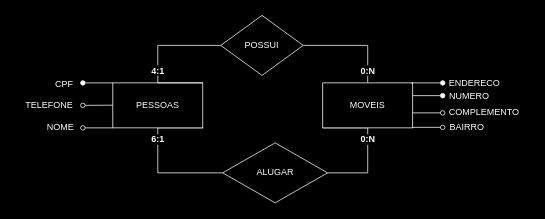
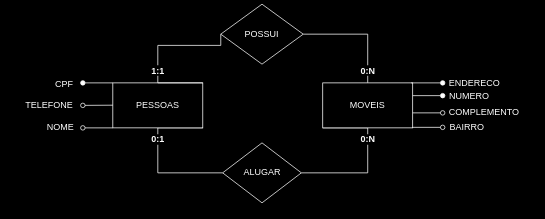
(262, 45) -> (262, 34)
(158, 71) -> (158, 71)
(158, 140) -> (158, 140)
(275, 173) -> (262, 173)
